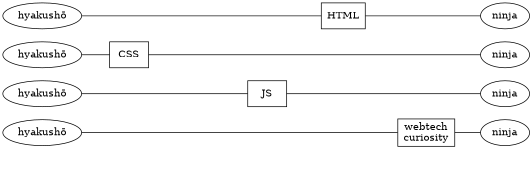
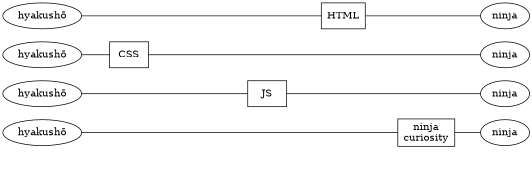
(426, 133) -> (426, 133)
